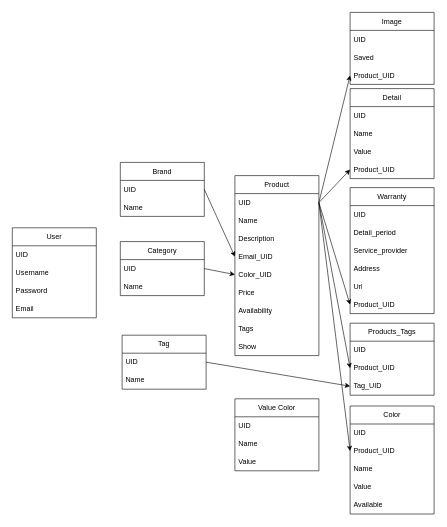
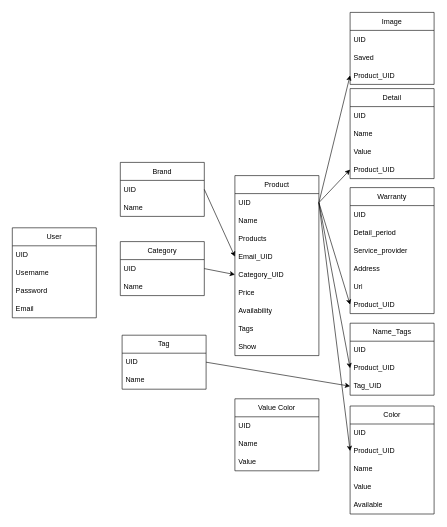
(259, 239) -> (255, 239)
(256, 275) -> (263, 275)
(392, 332) -> (392, 332)
